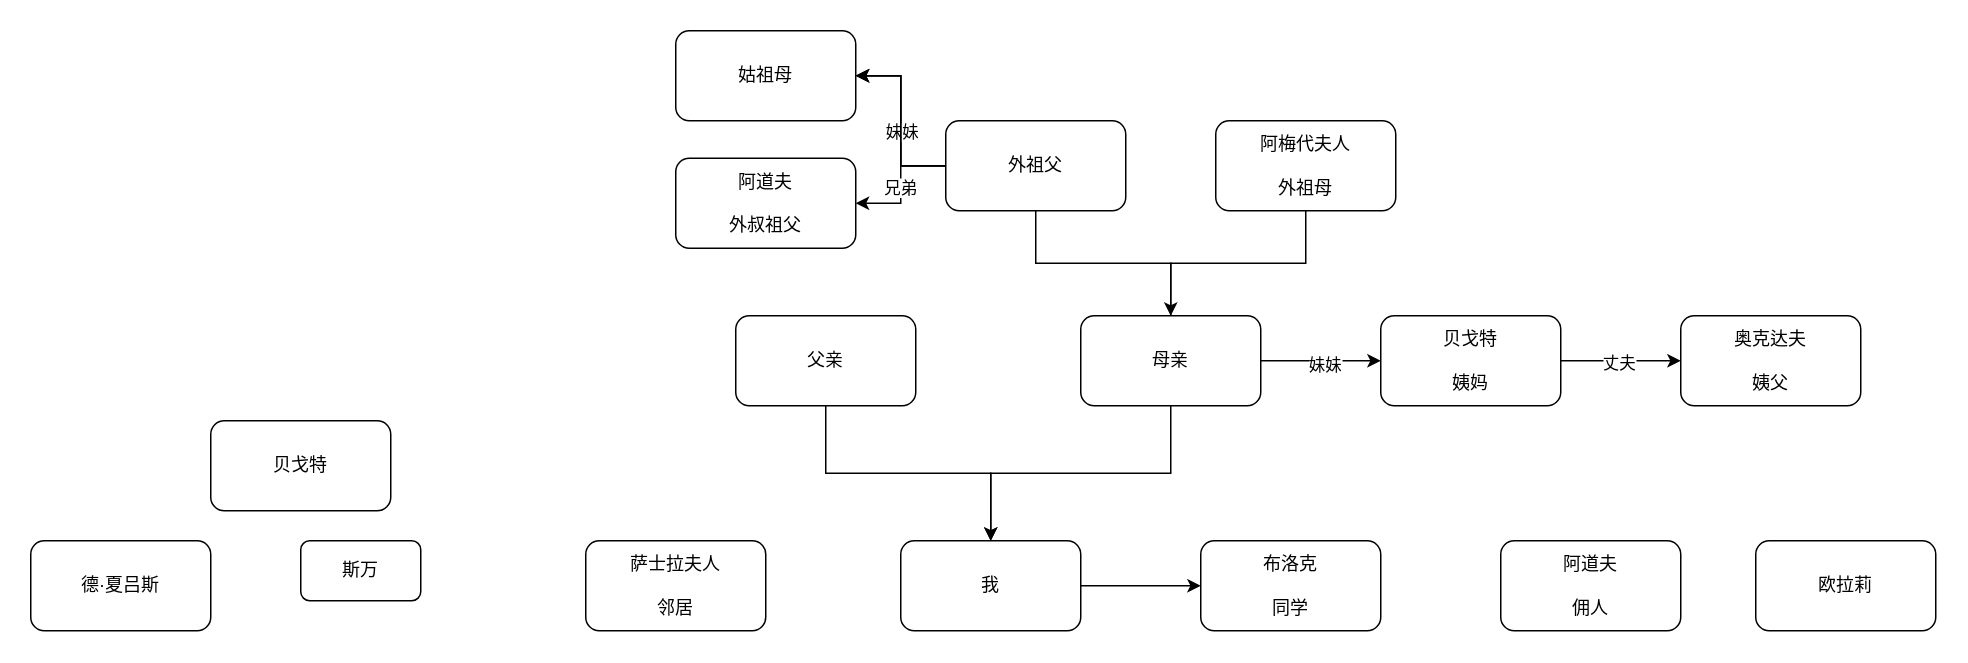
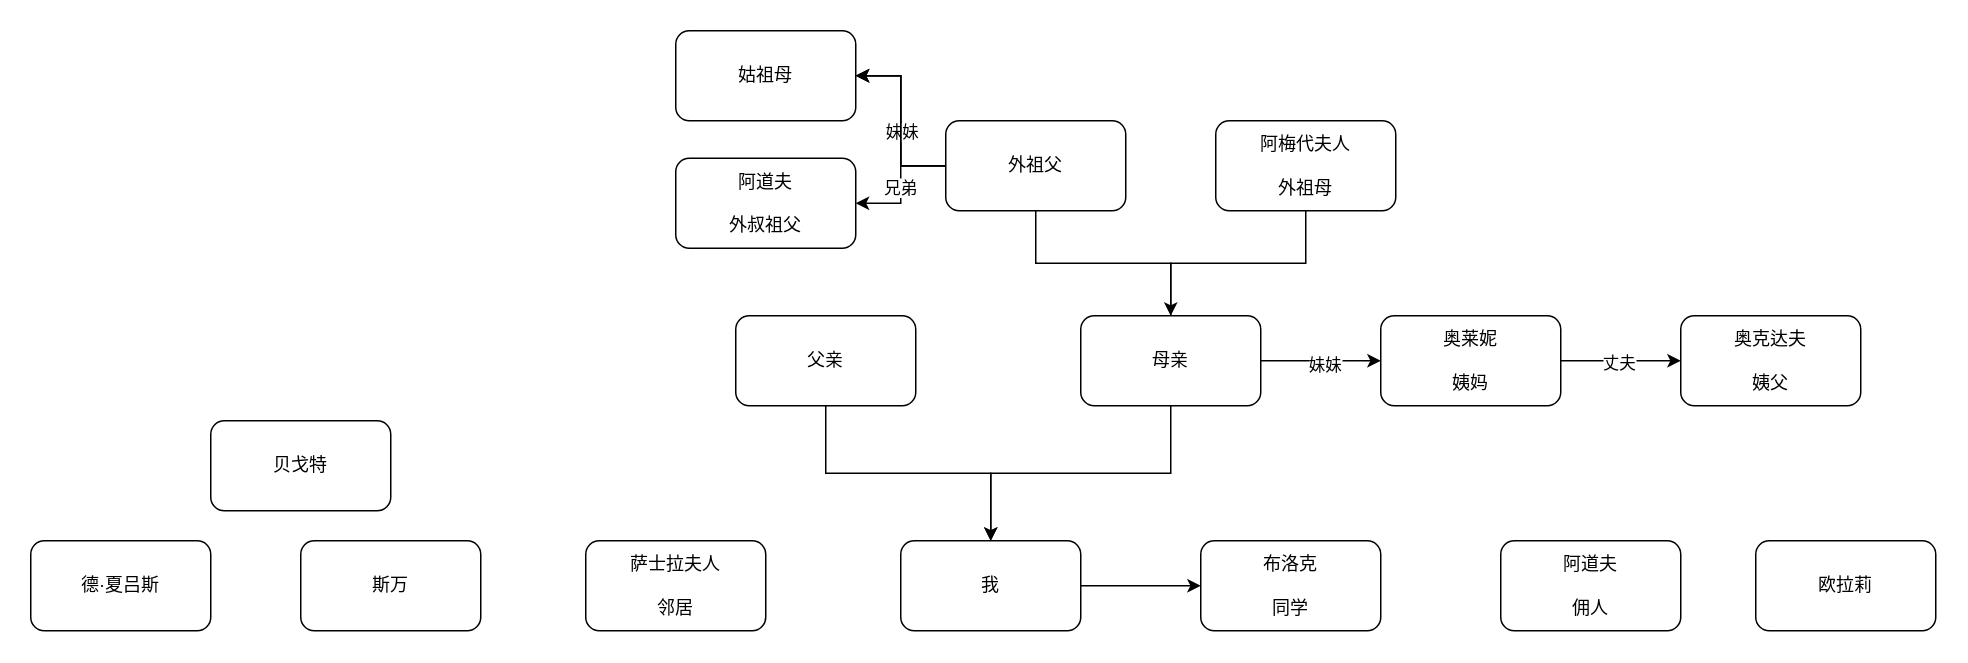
(1471, 361) -> (1471, 361)
(361, 571) -> (391, 586)
